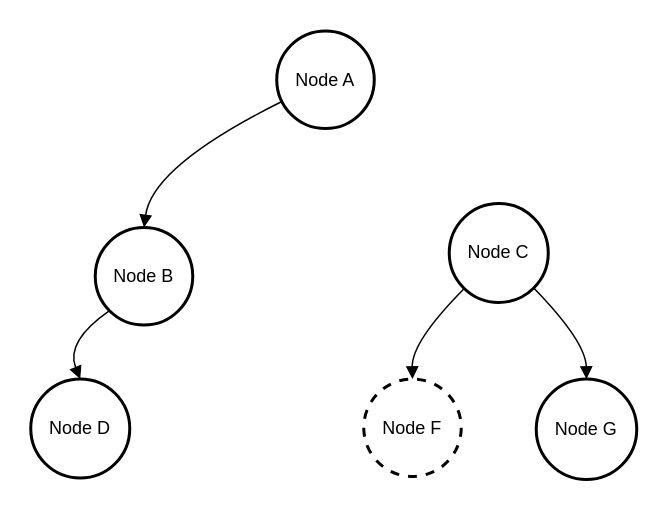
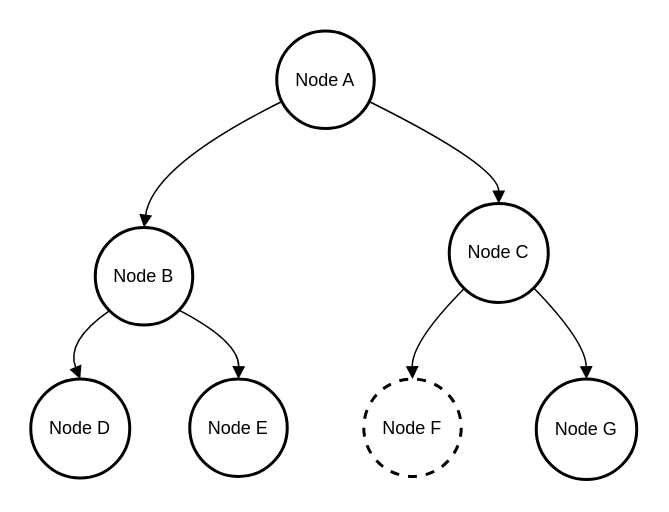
none -> (439, 139)
none -> (215, 332)
none -> (239, 428)
